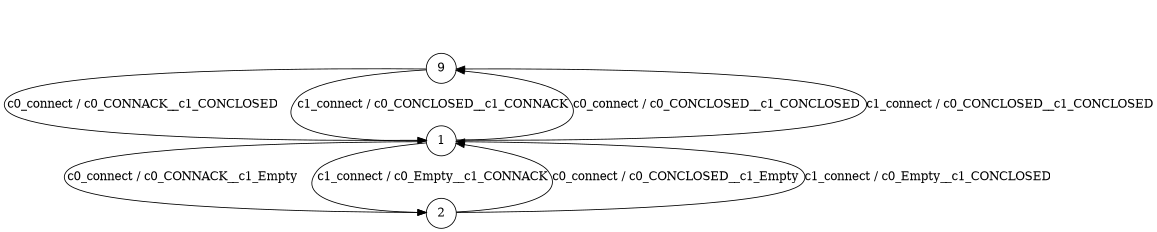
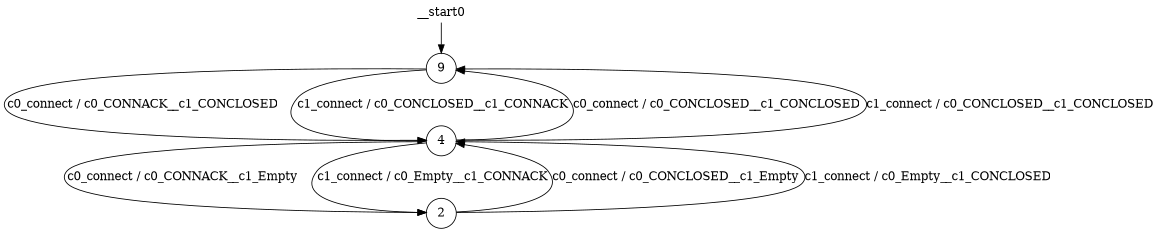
none -> (441, 13)
(441, 141) -> (441, 141)
